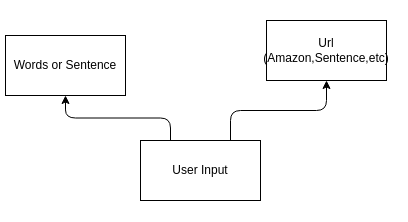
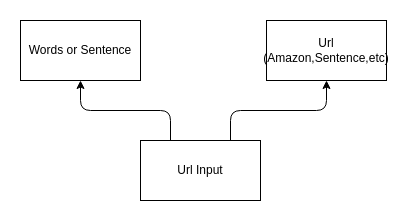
(66, 66) -> (81, 51)
(201, 171) -> (201, 171)
